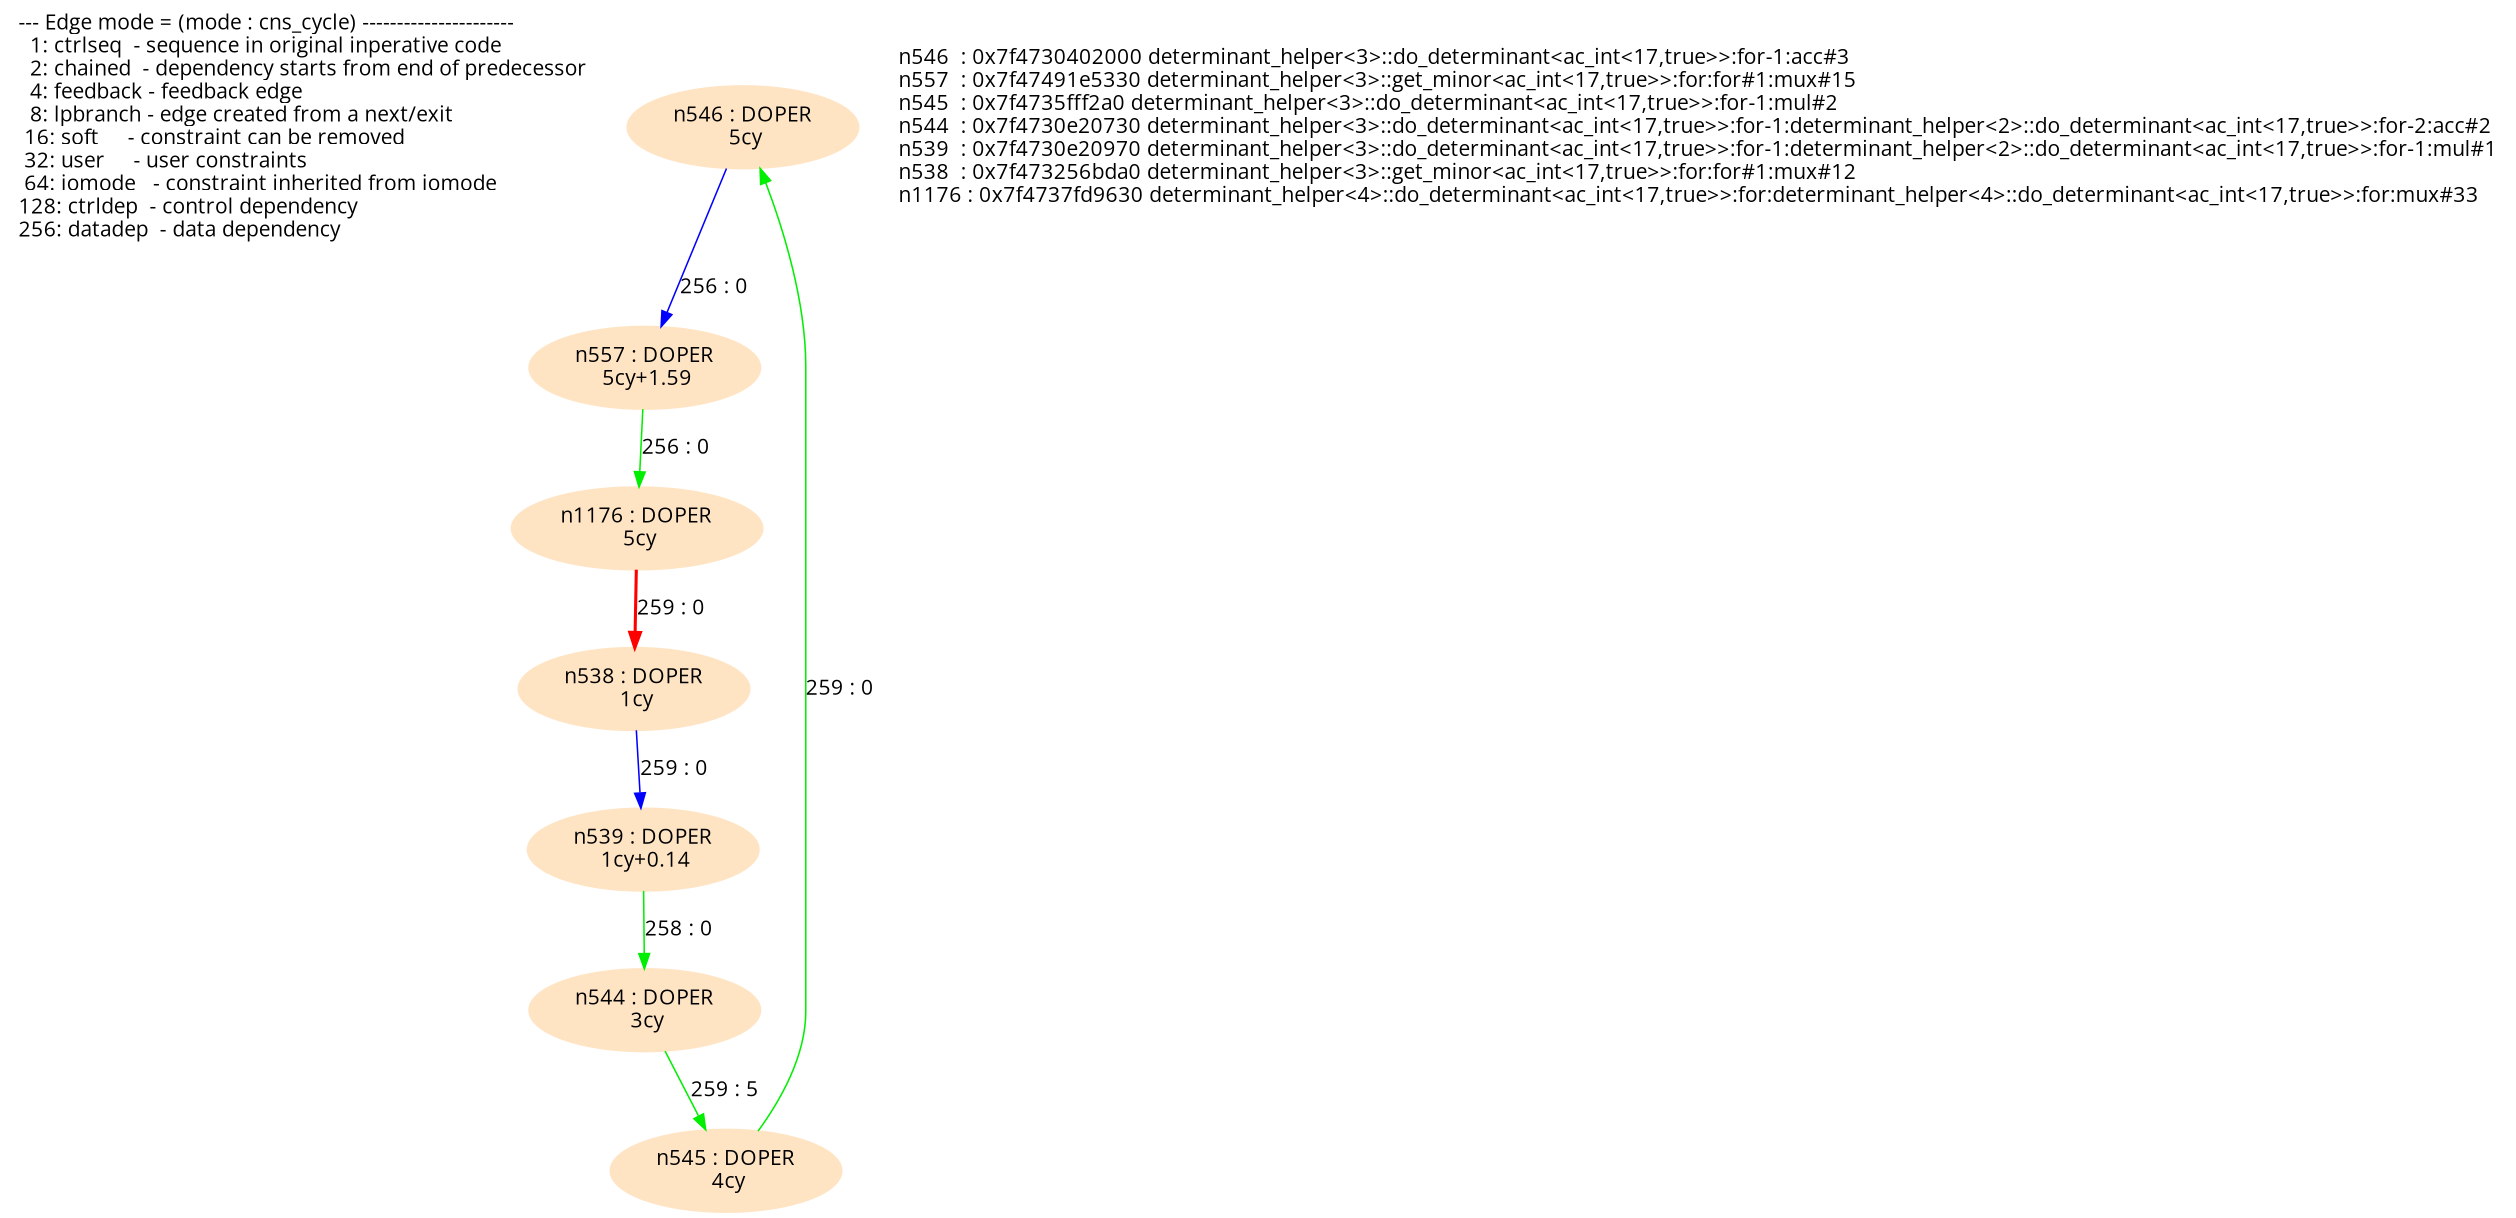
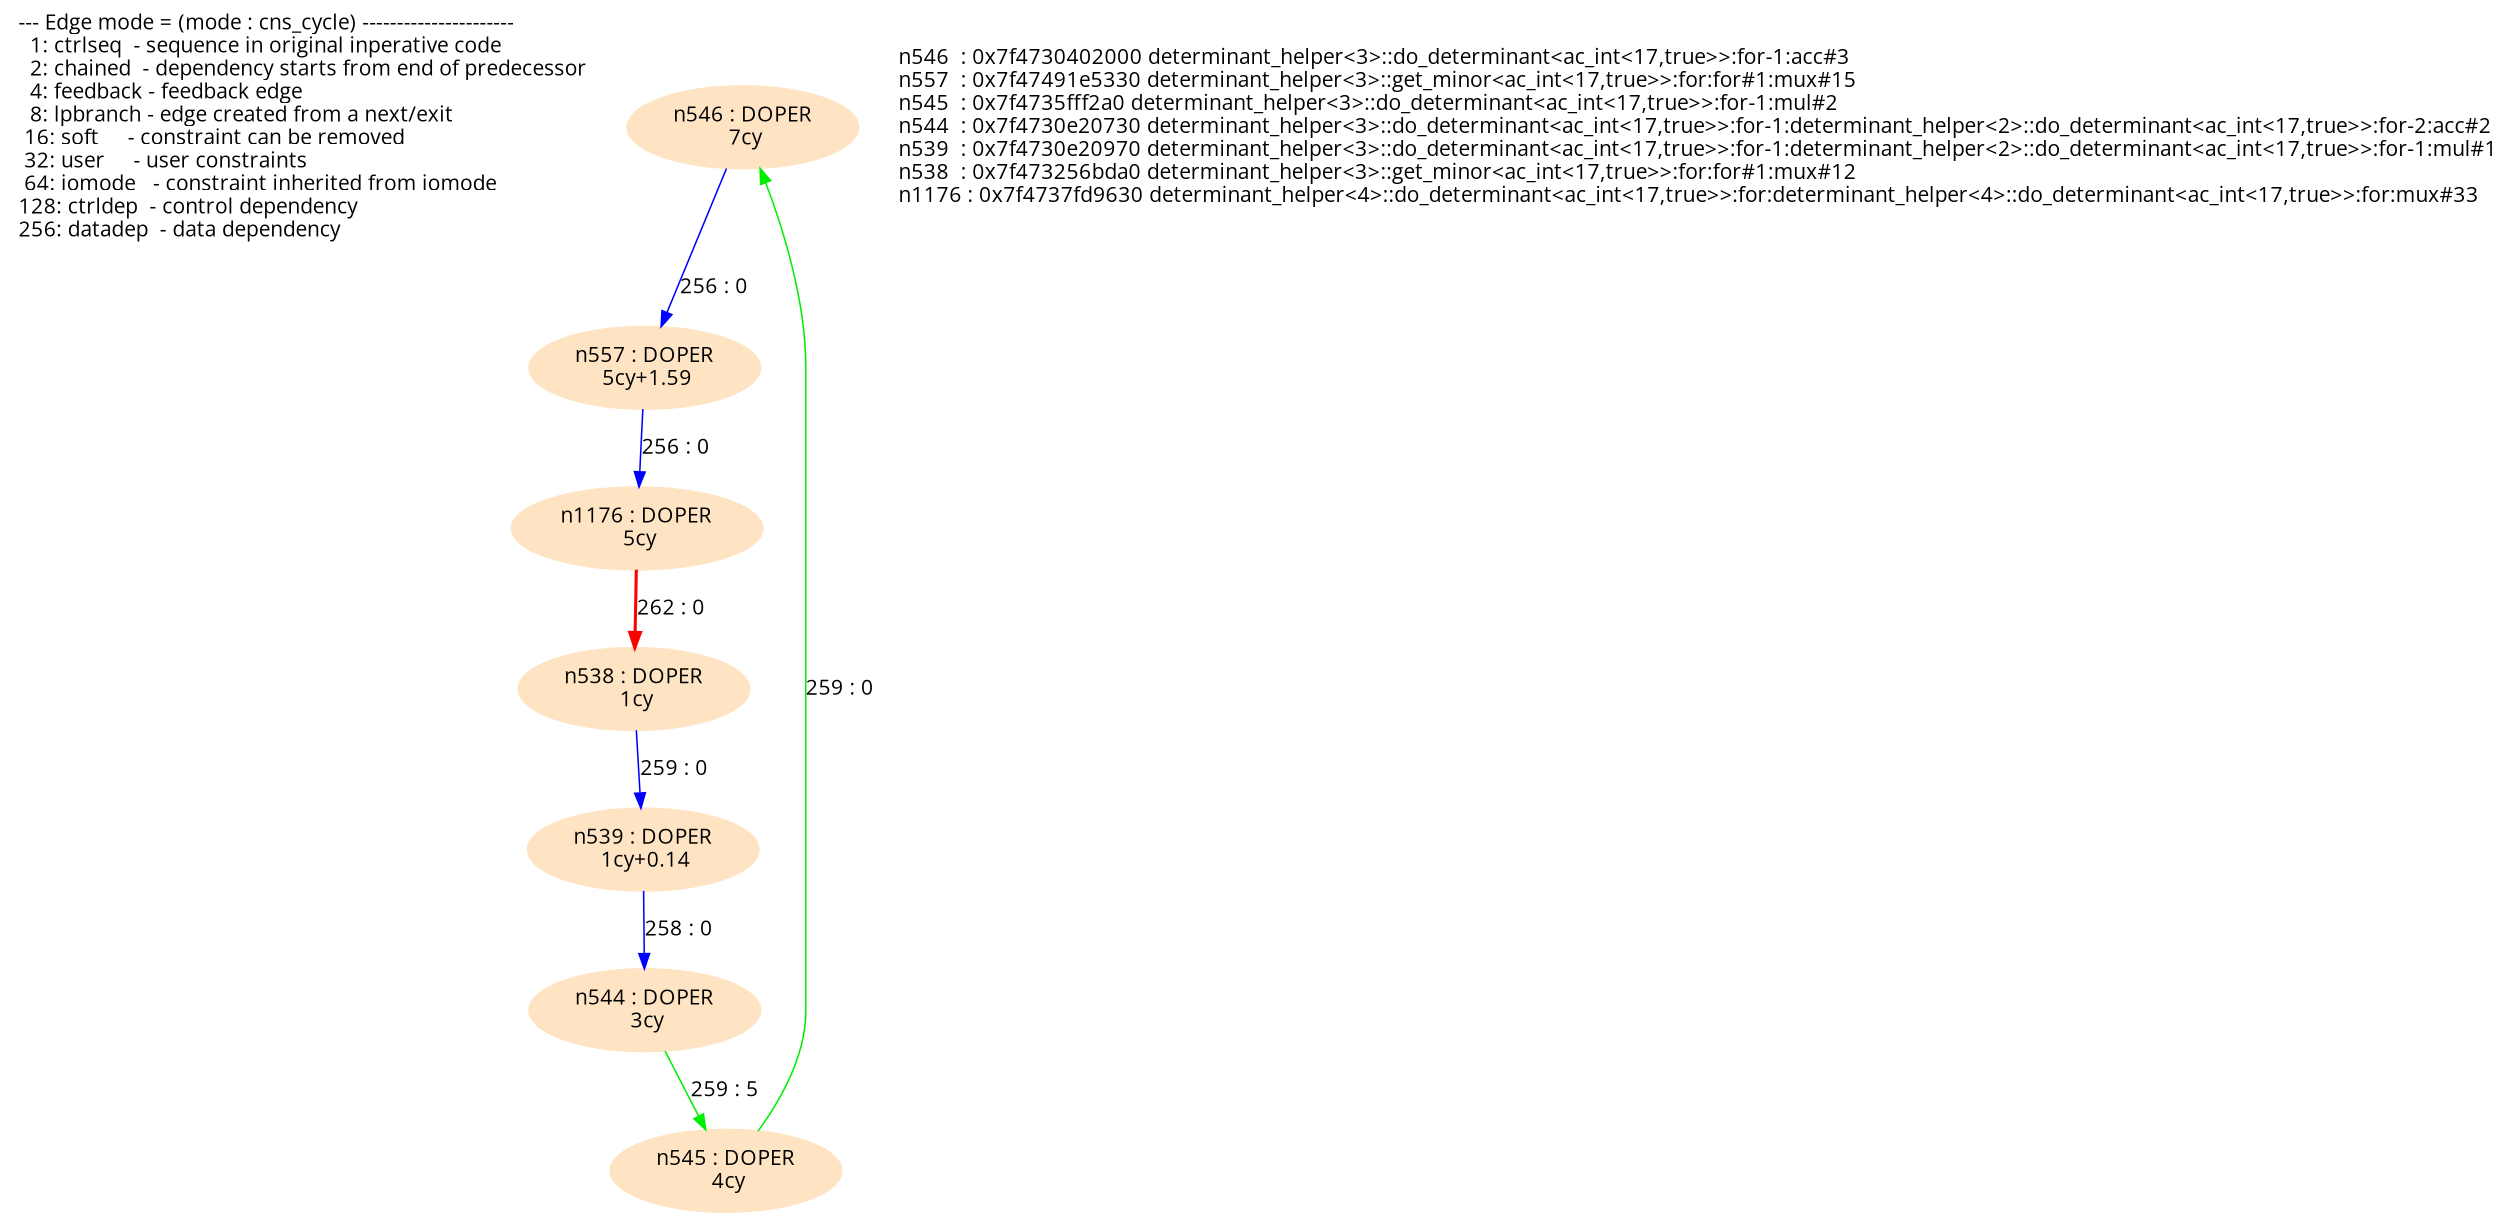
(743, 127) -> (743, 127)
(641, 440) -> (641, 440)
(672, 609) -> (672, 609)
(644, 922) -> (644, 922)
